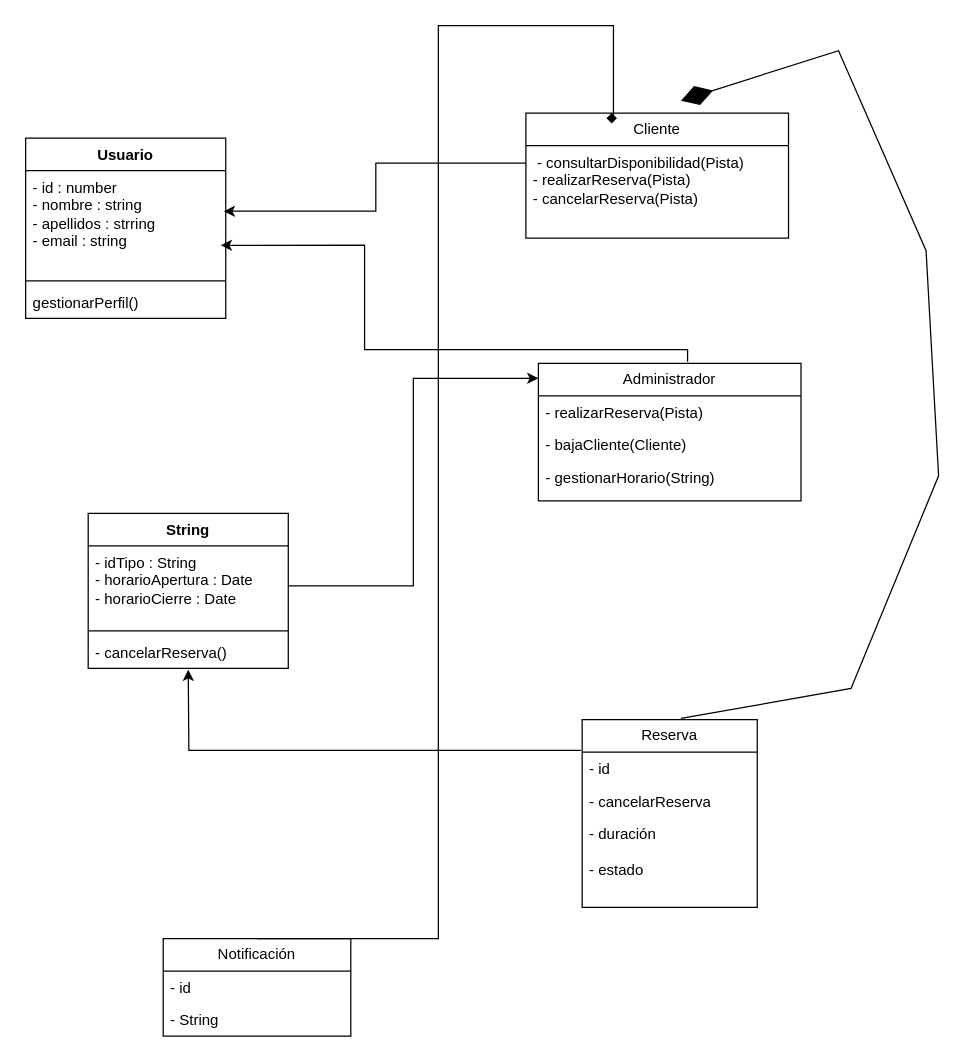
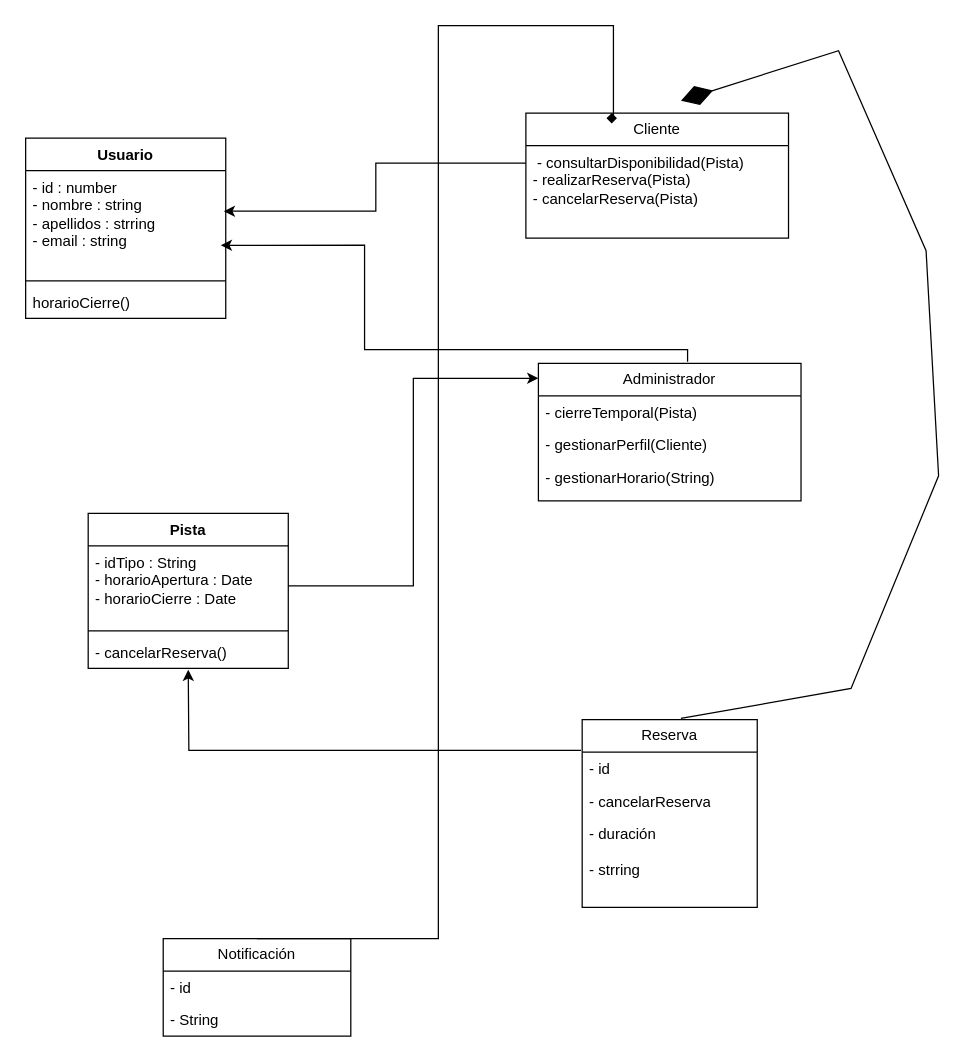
(99, 303) -> (92, 303)
(639, 413) -> (634, 413)
(628, 446) -> (643, 446)
(188, 531) -> (188, 531)
(627, 844) -> (627, 844)
